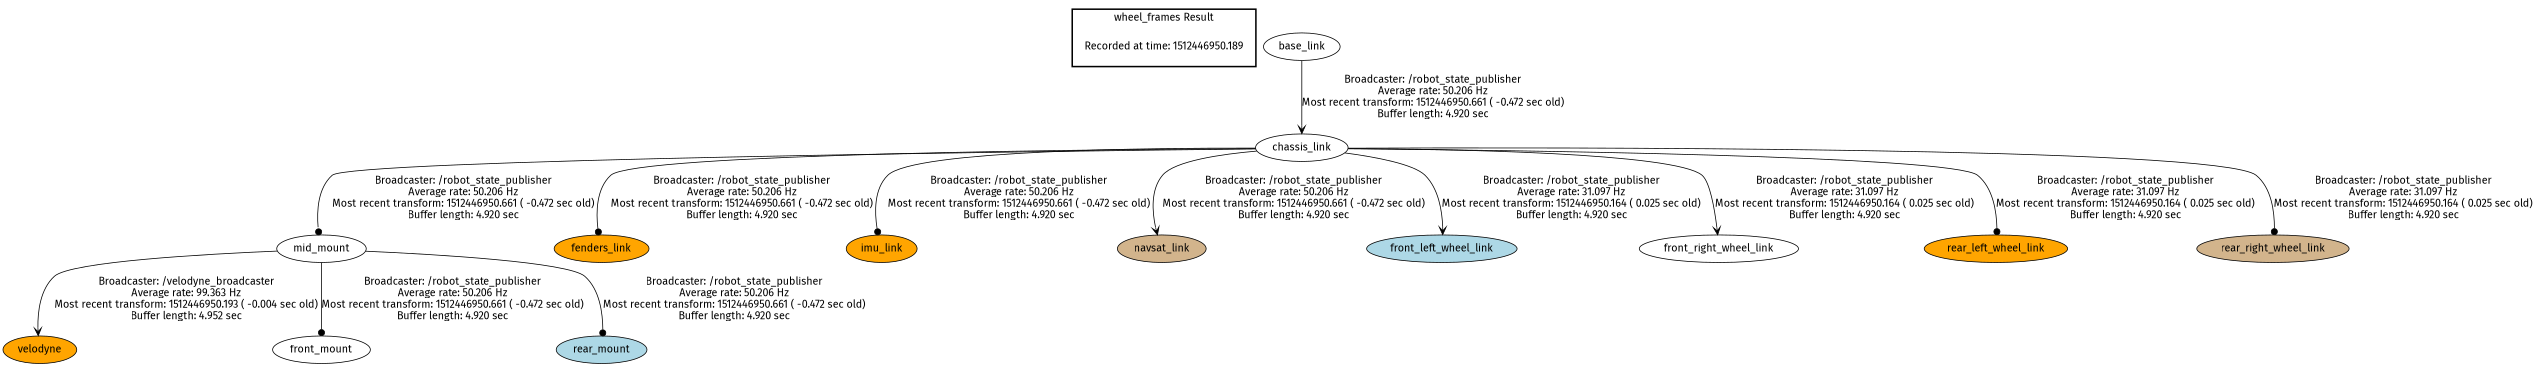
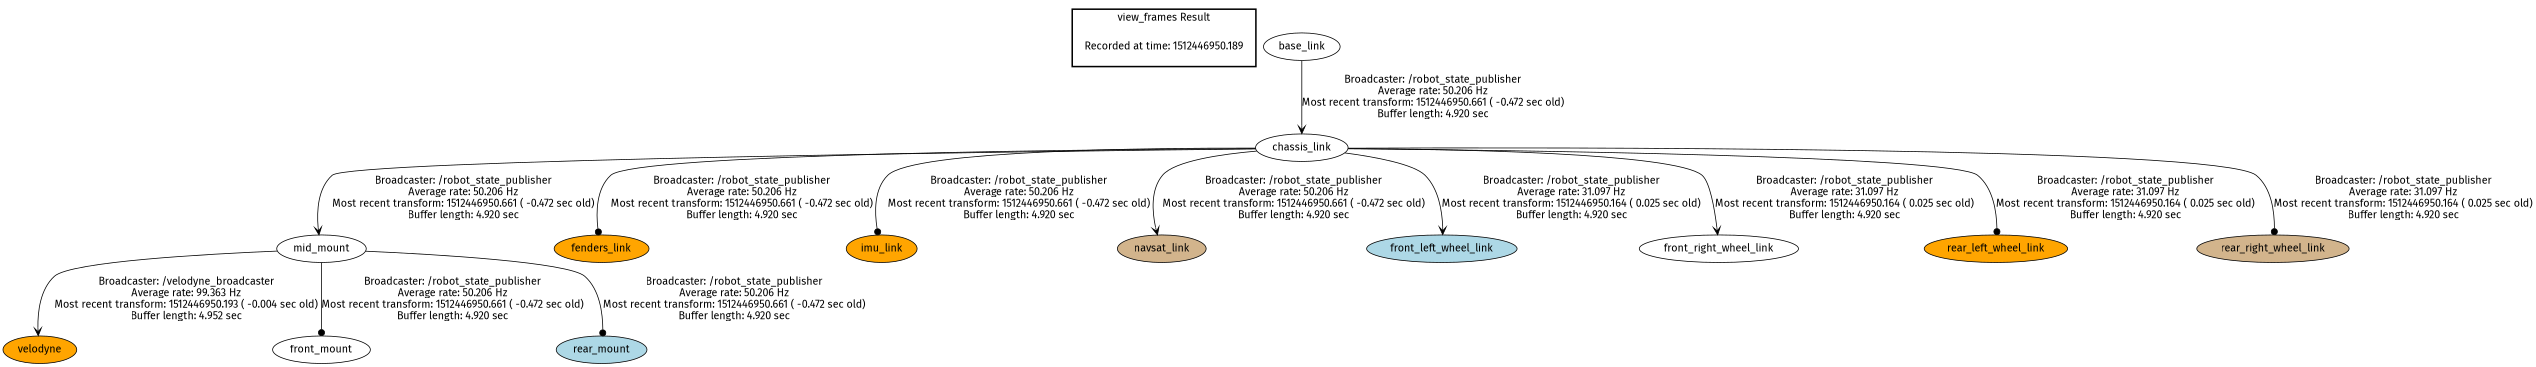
(1164, 18) -> (1164, 18)
(692, 158) -> (692, 158)
